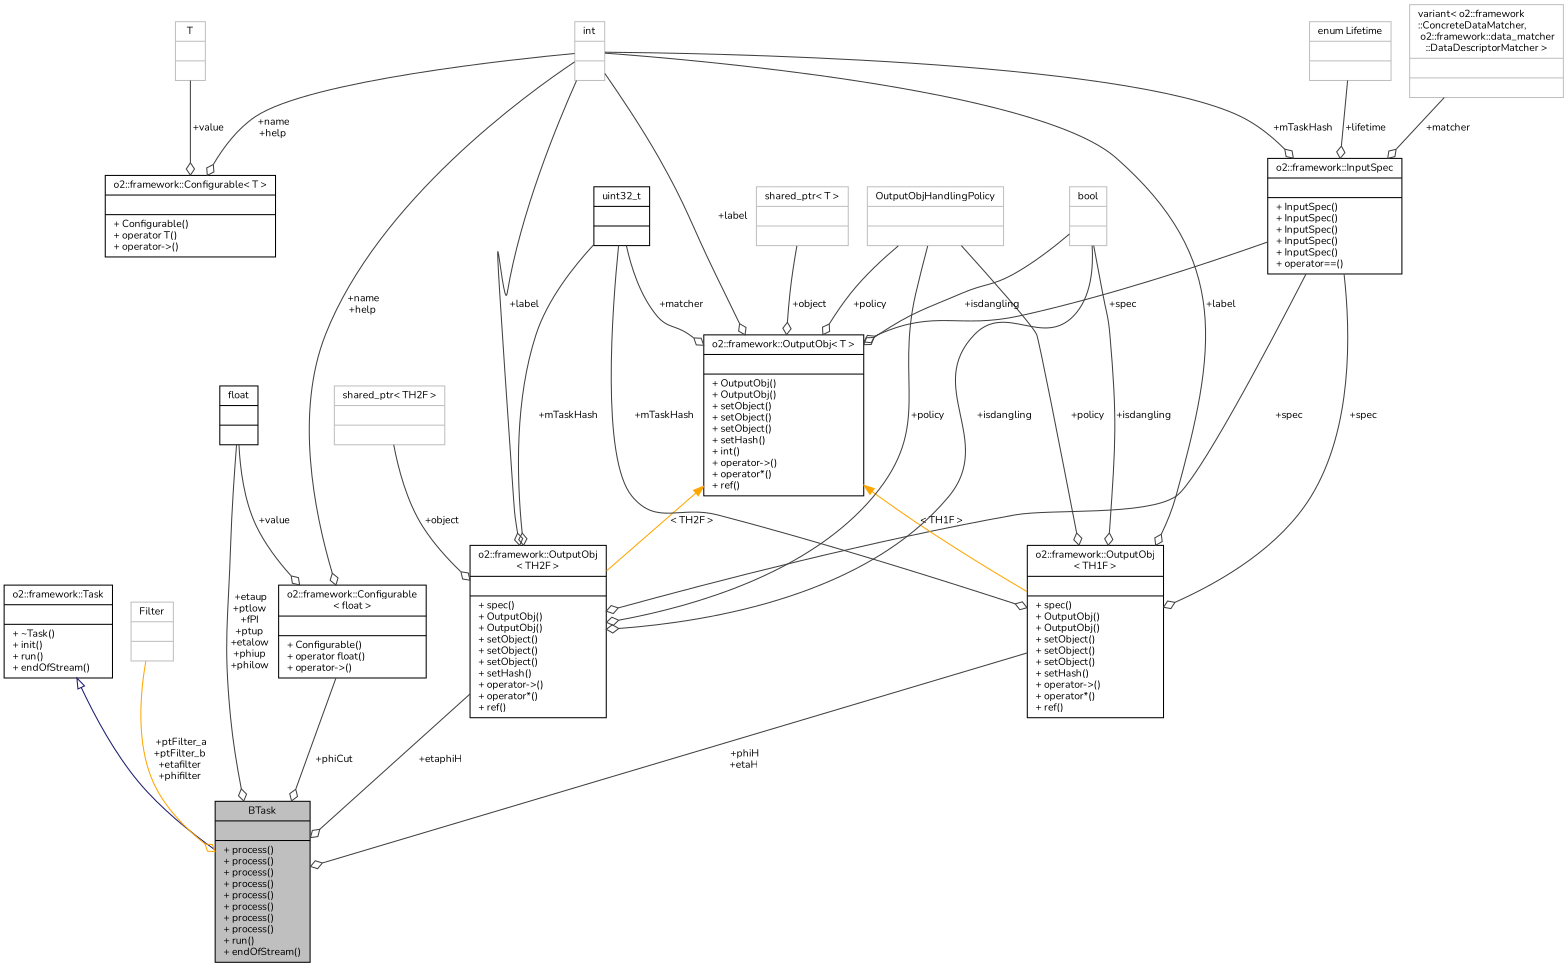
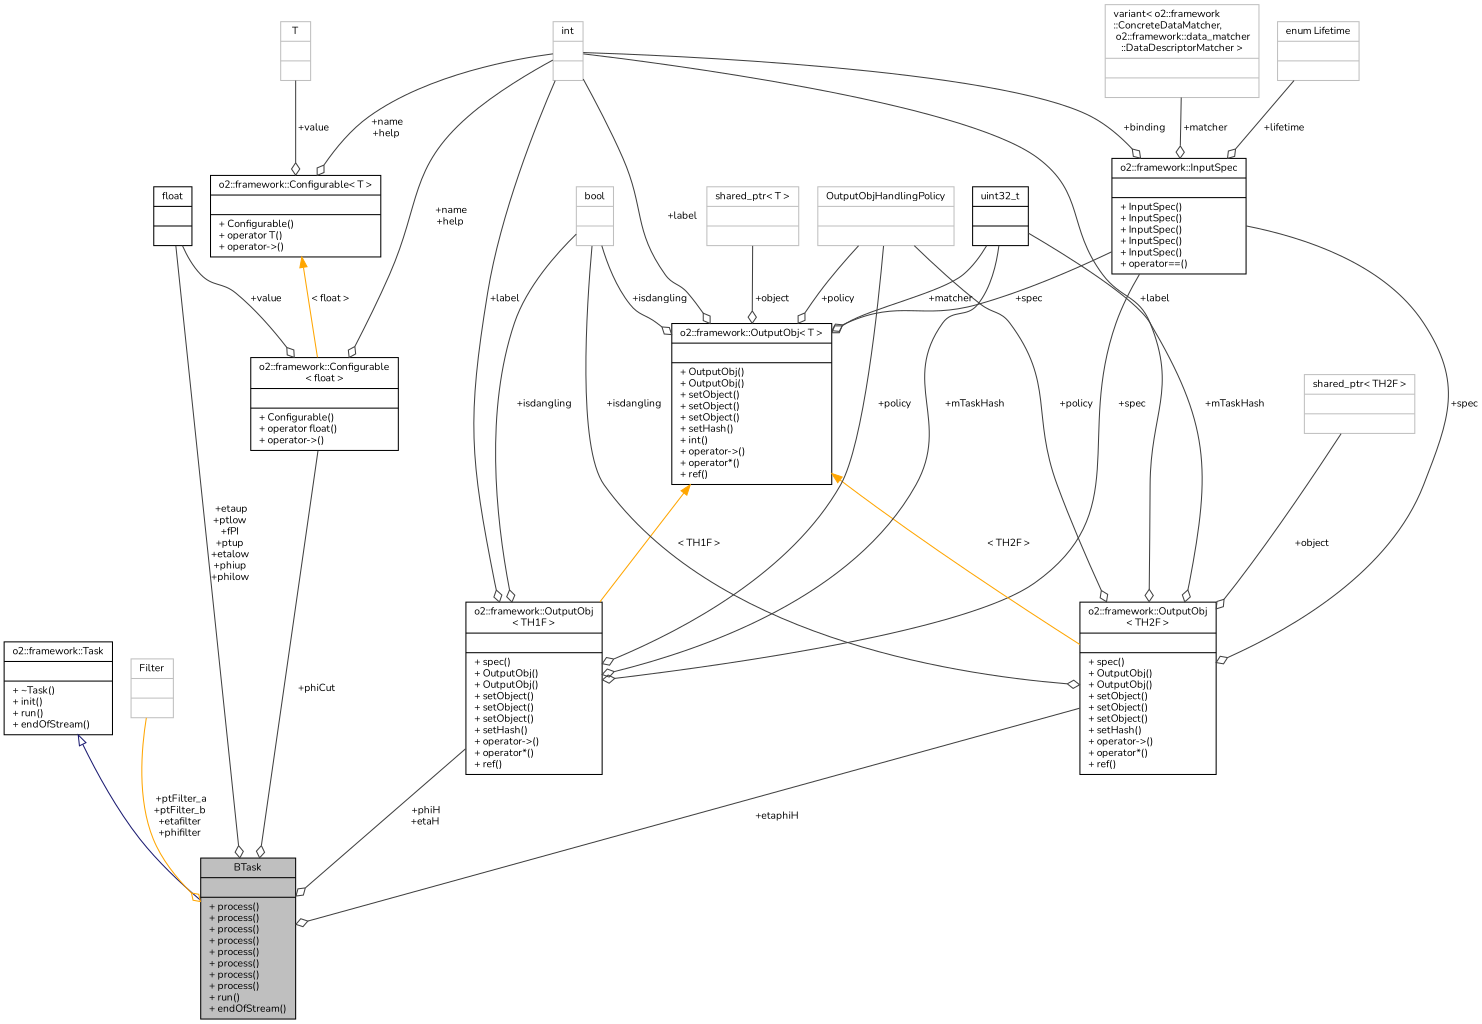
(1302, 128) -> (1143, 128)
none -> (310, 312)
